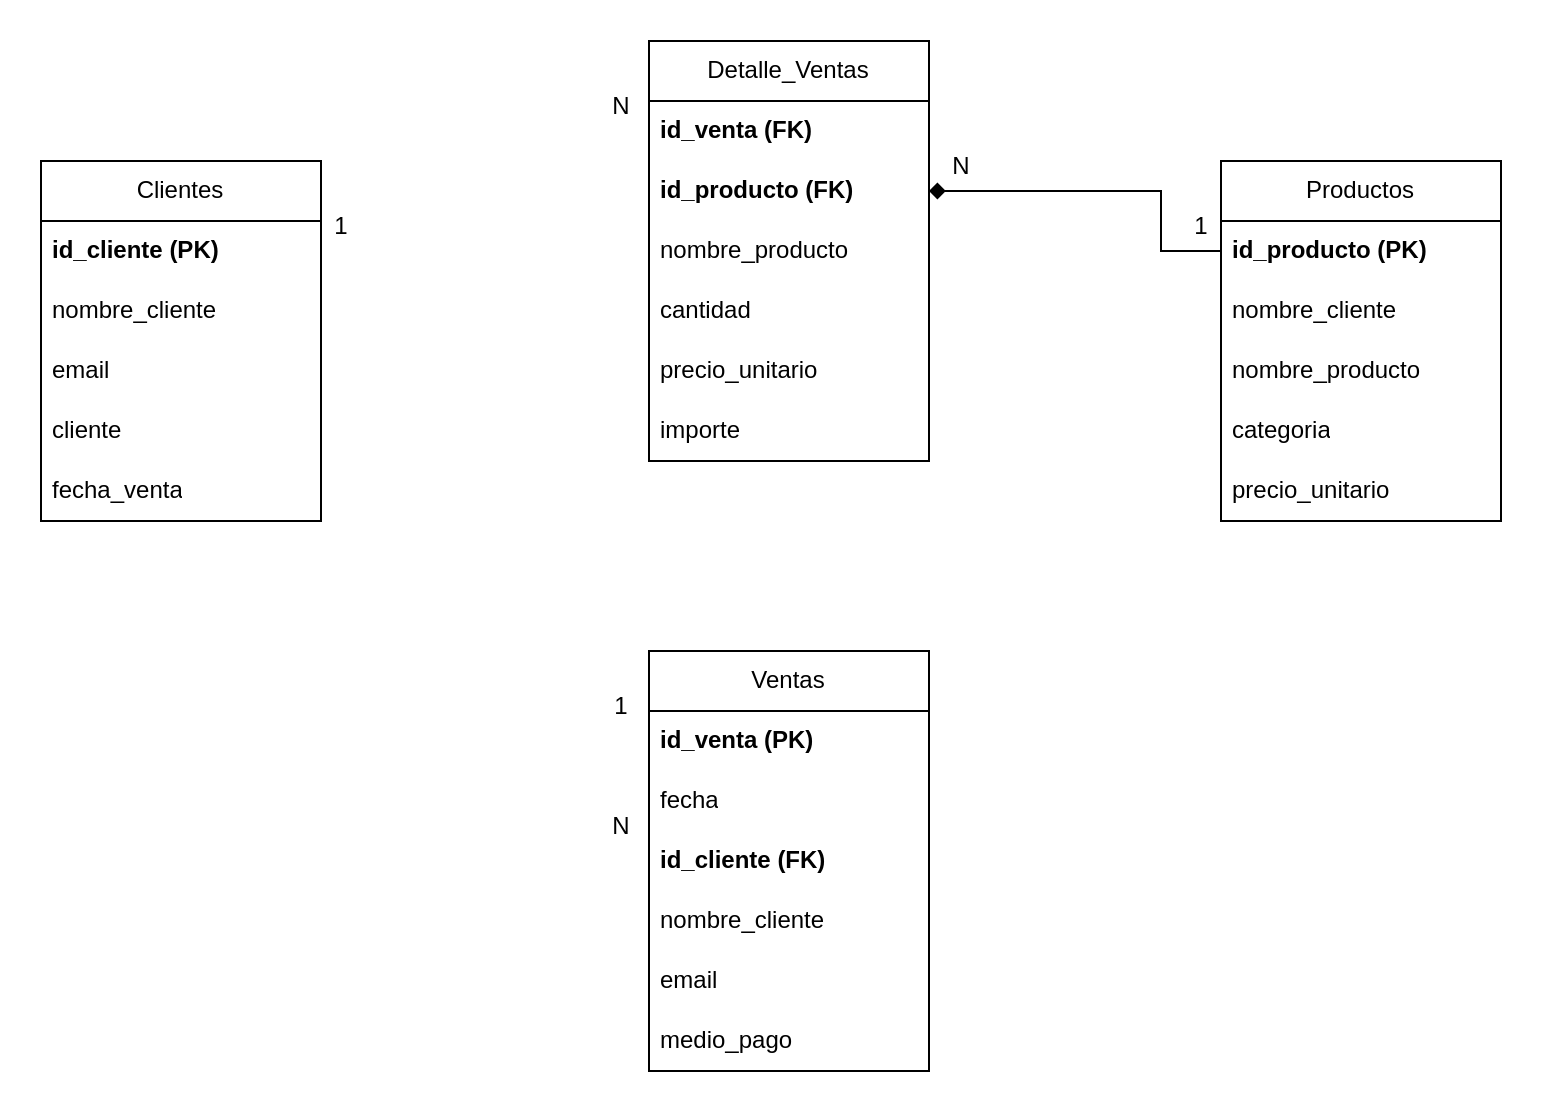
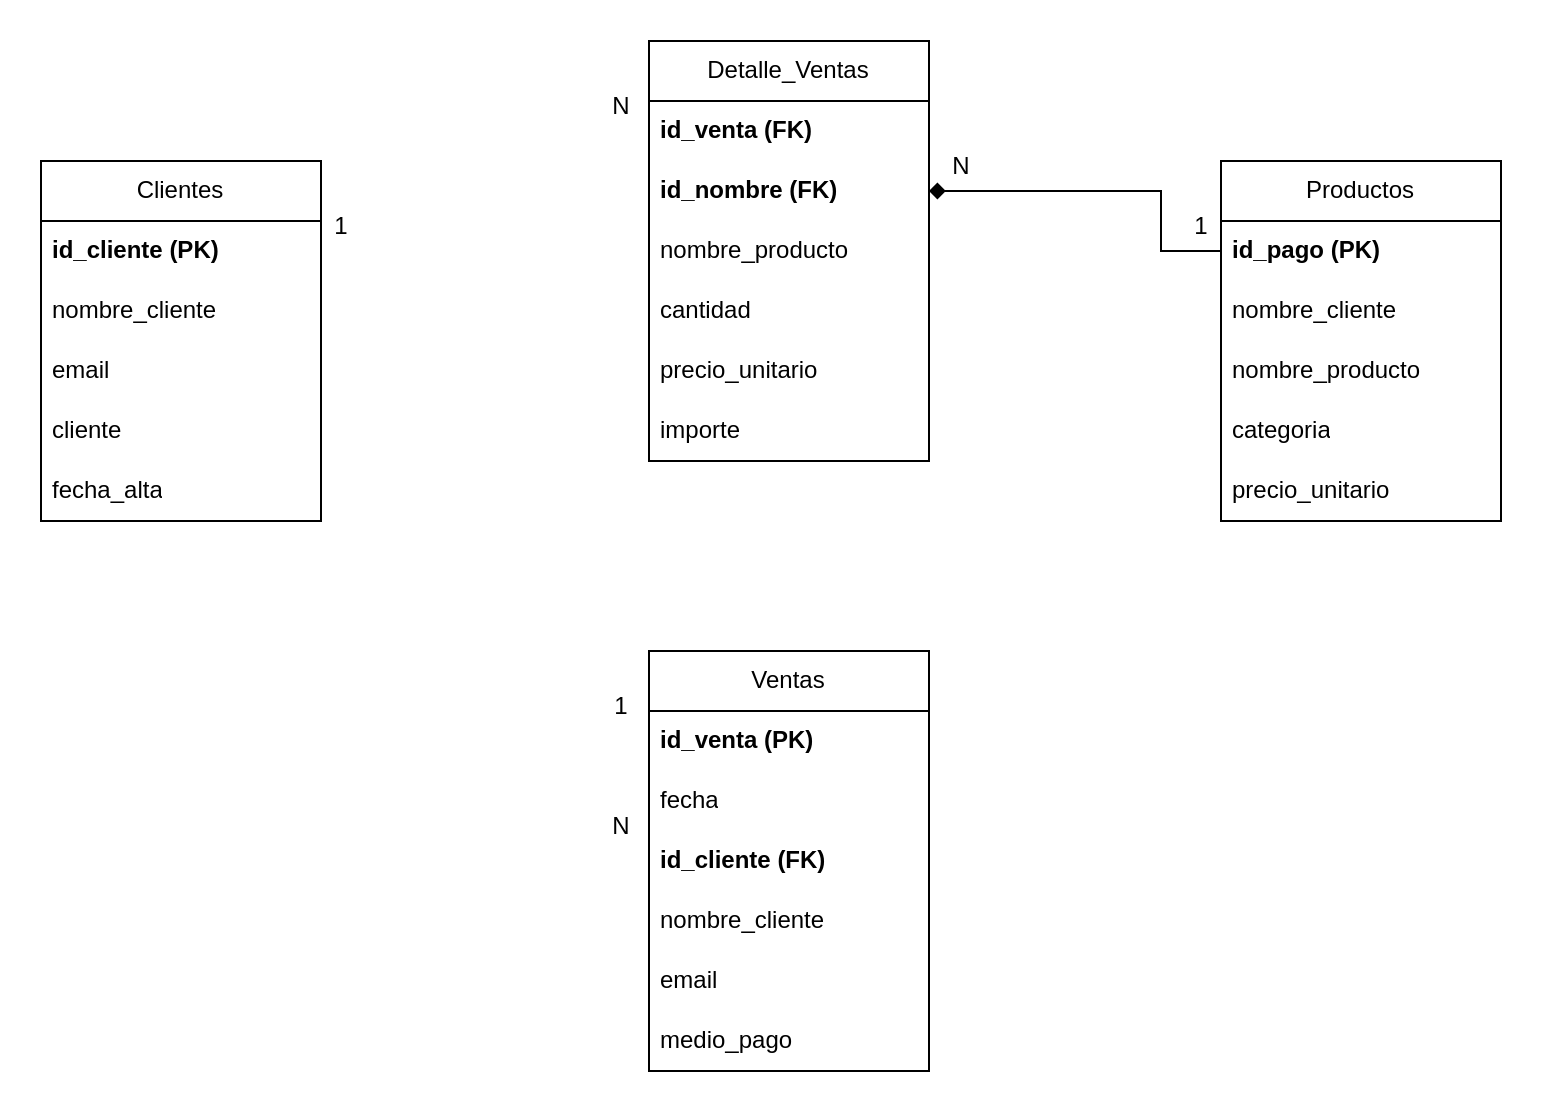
(762, 191) -> (749, 191)
(1334, 251) -> (1307, 251)
(127, 491) -> (117, 491)
